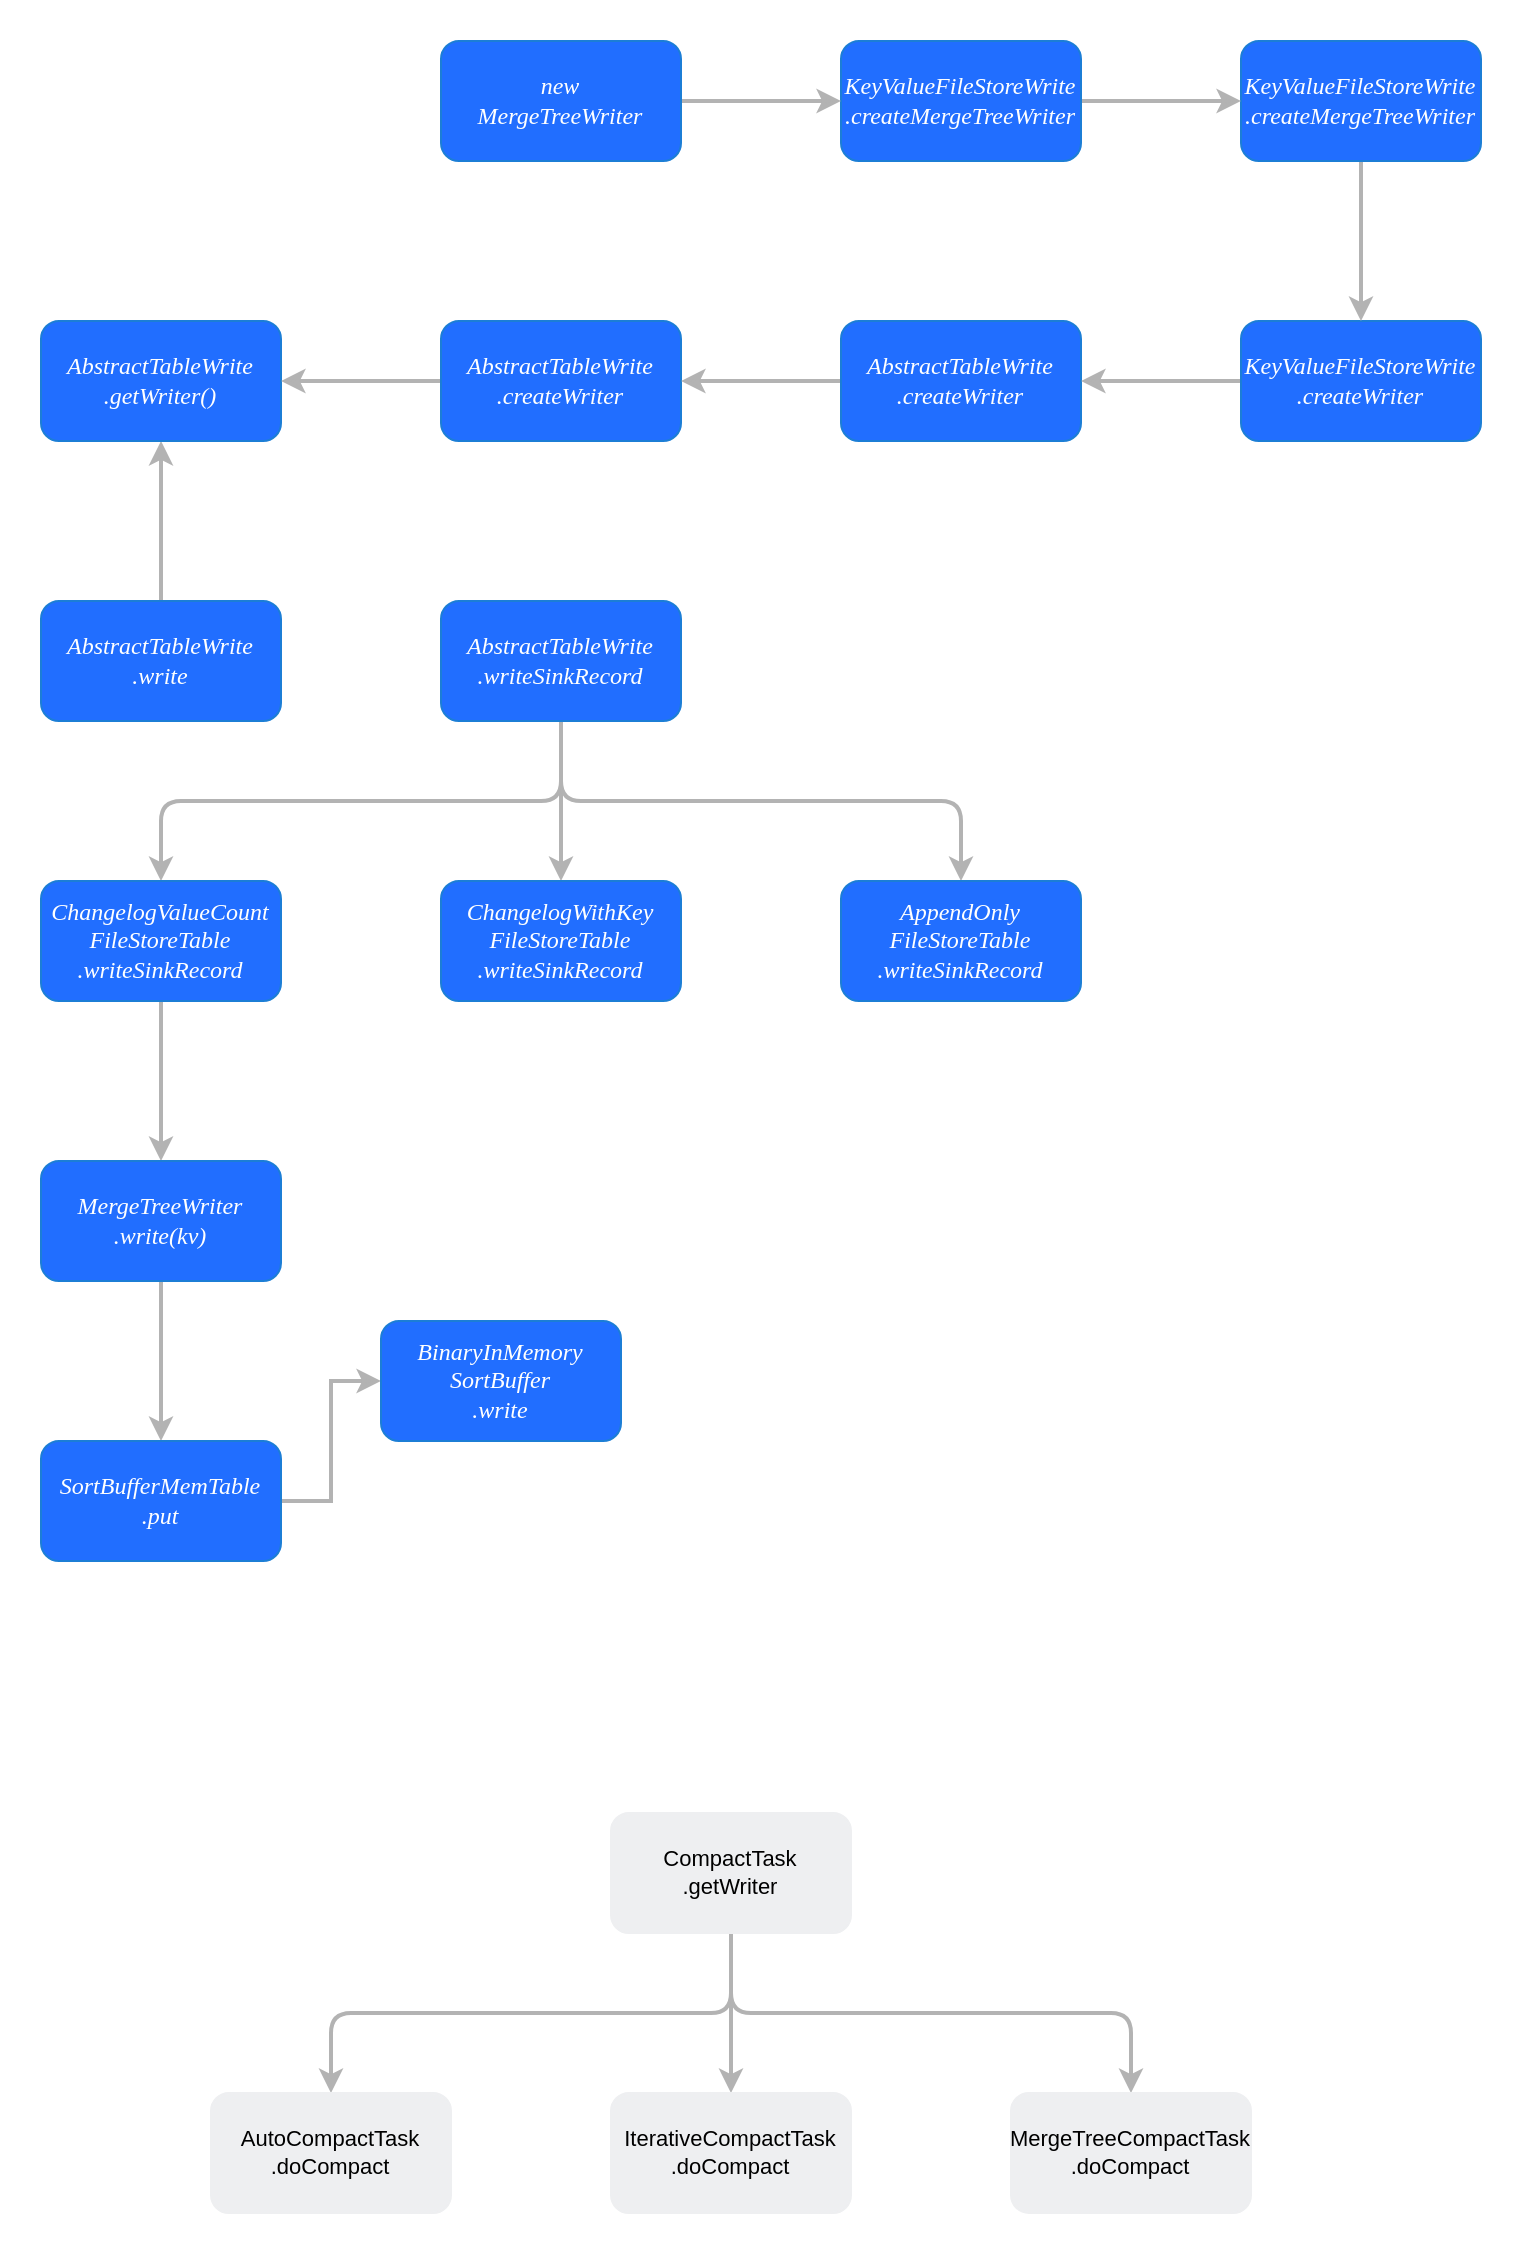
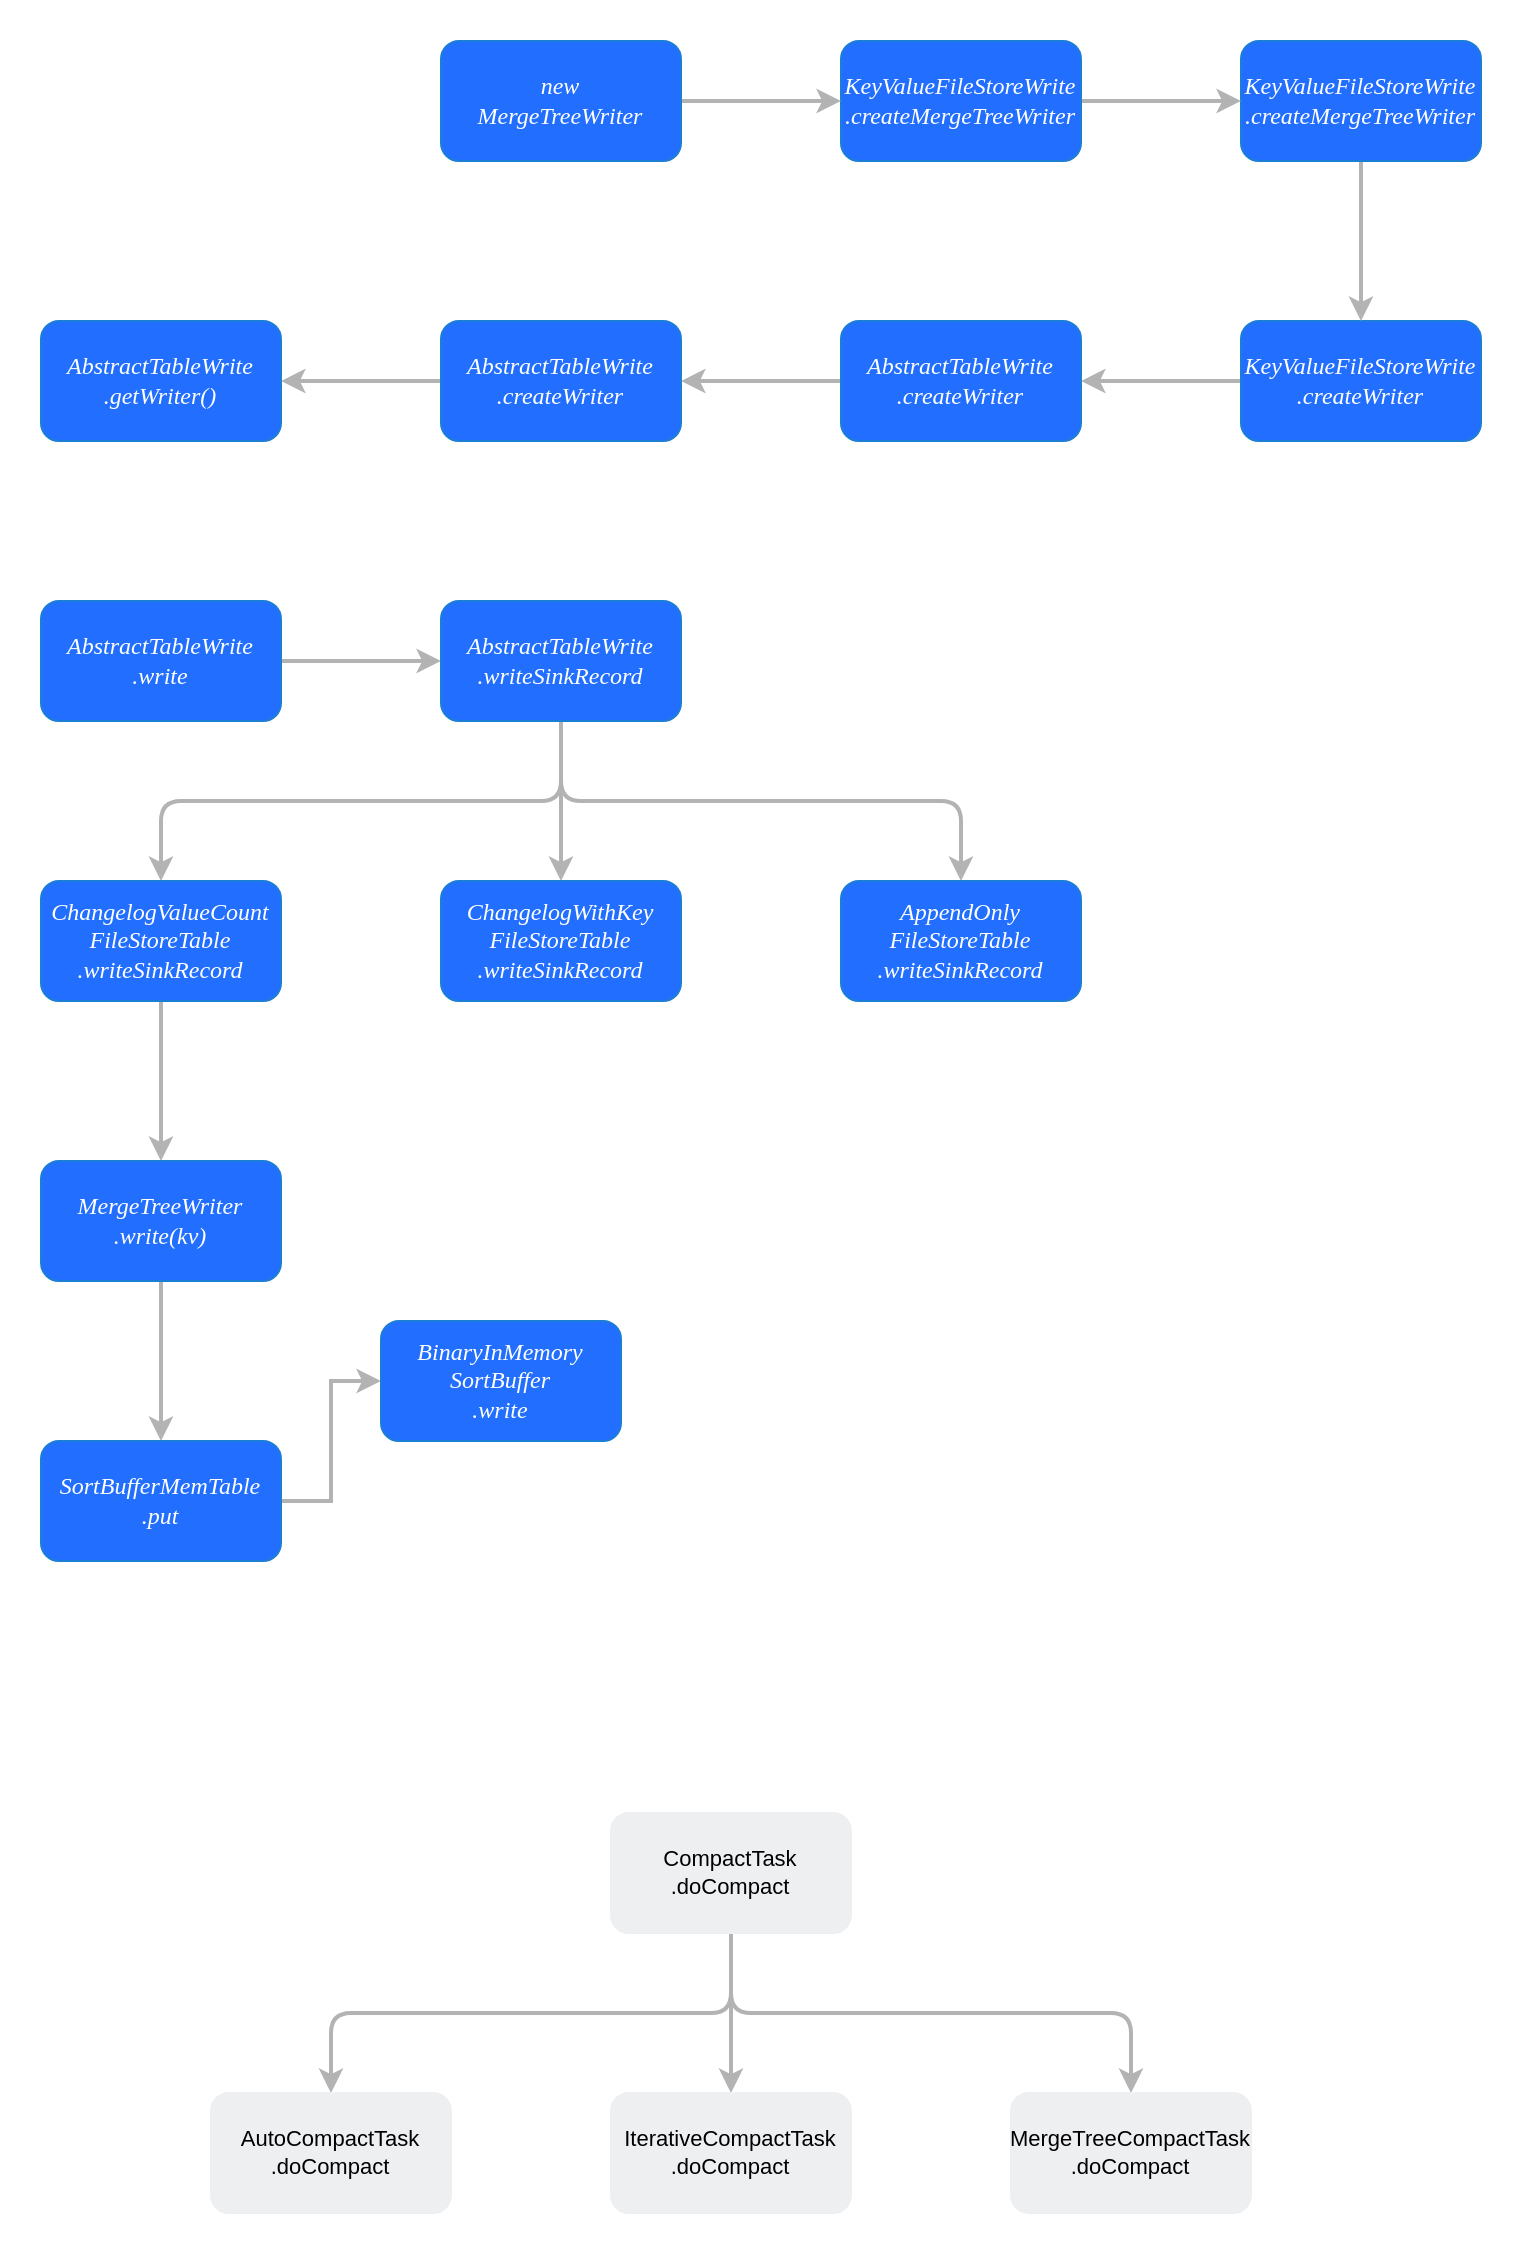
(161, 530) -> (352, 661)
(731, 1873) -> (731, 1873)
